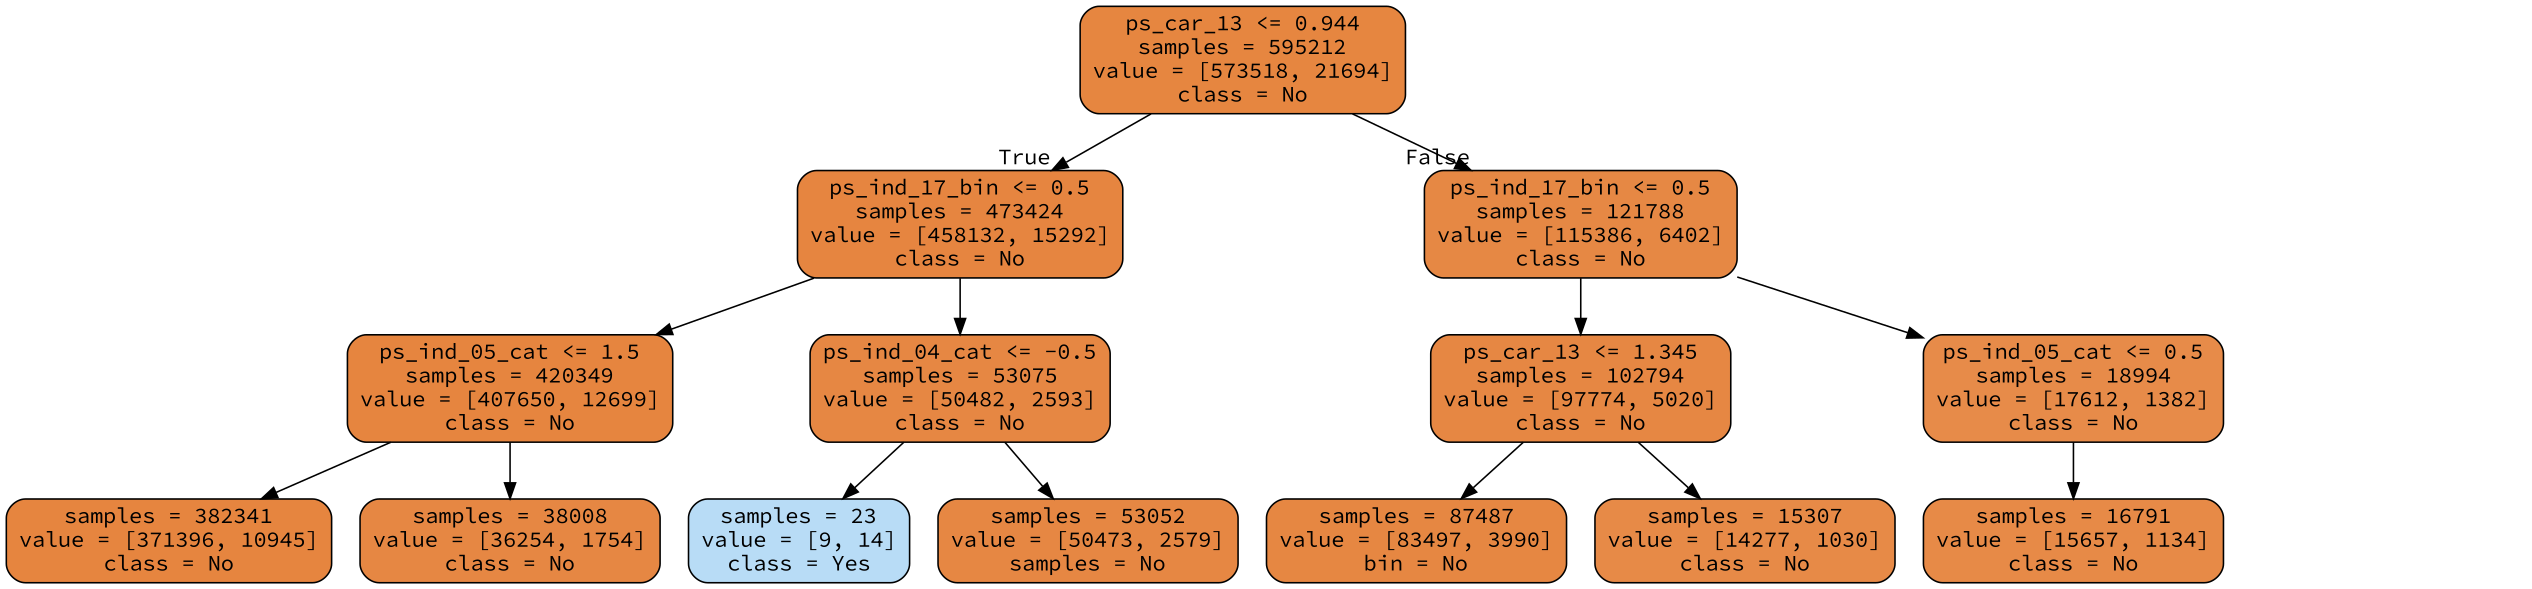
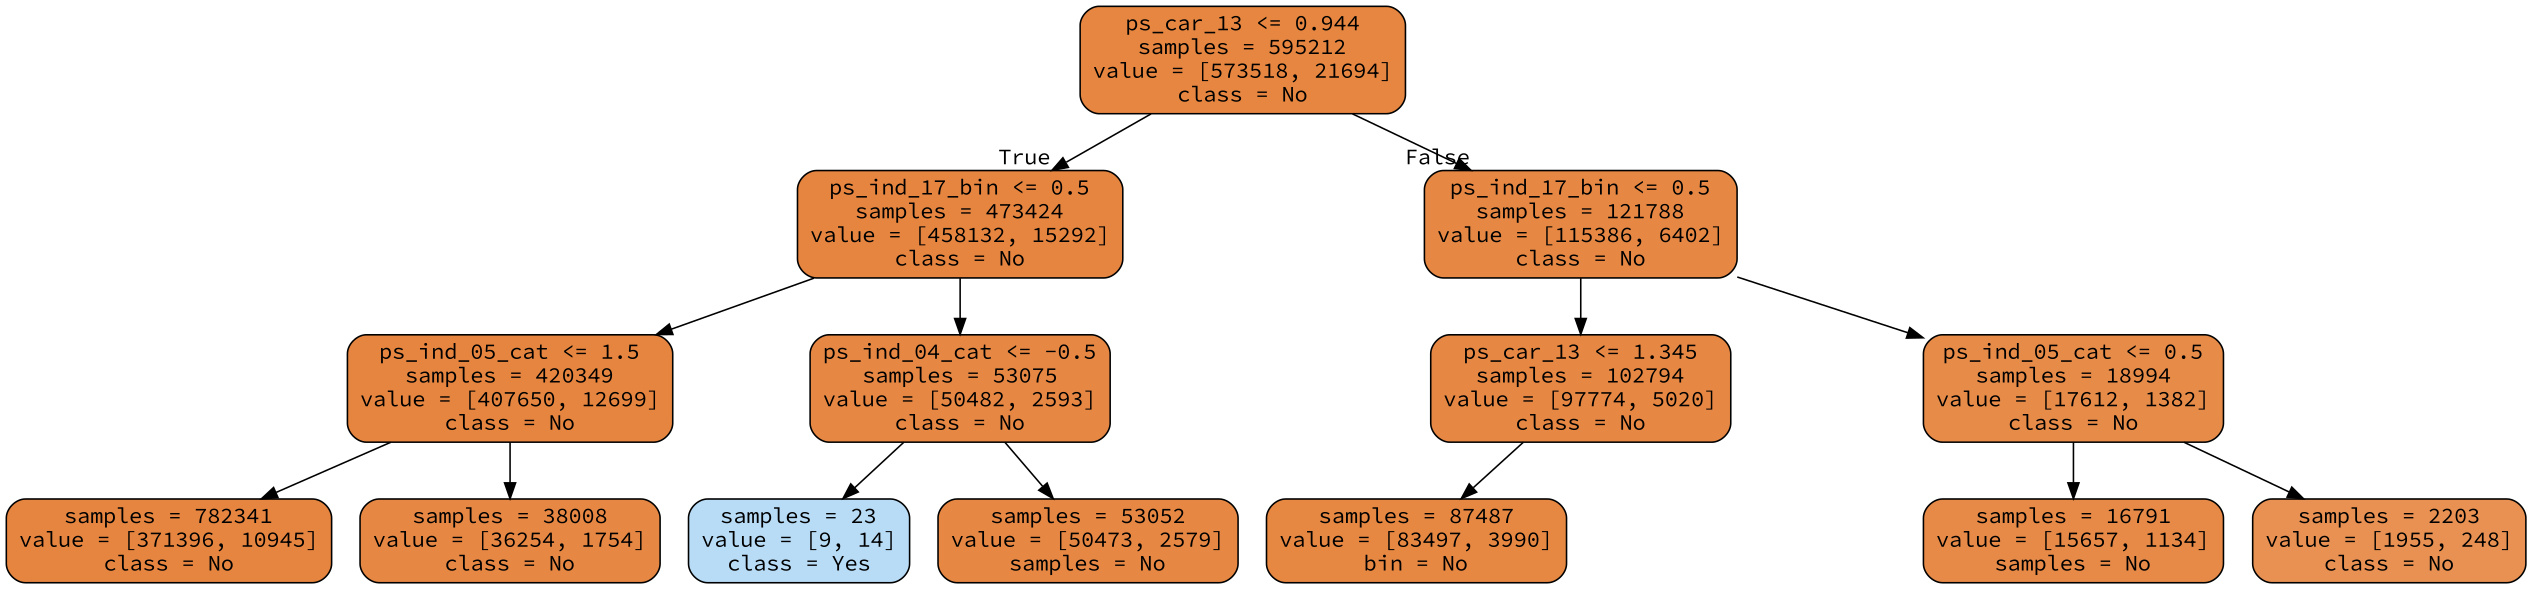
(169, 541) -> (169, 541)
(1745, 541) -> none
(2073, 541) -> (2073, 541)
none -> (2389, 541)
